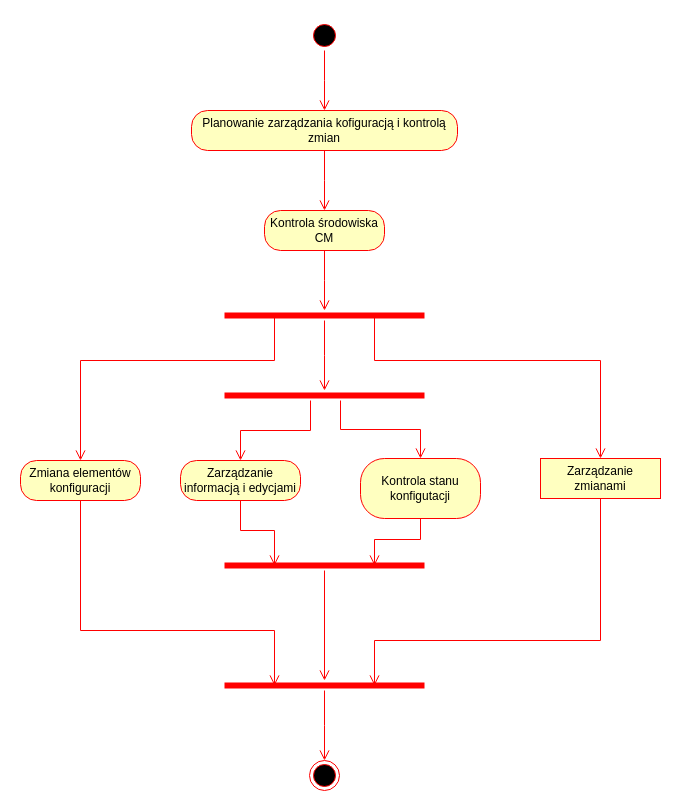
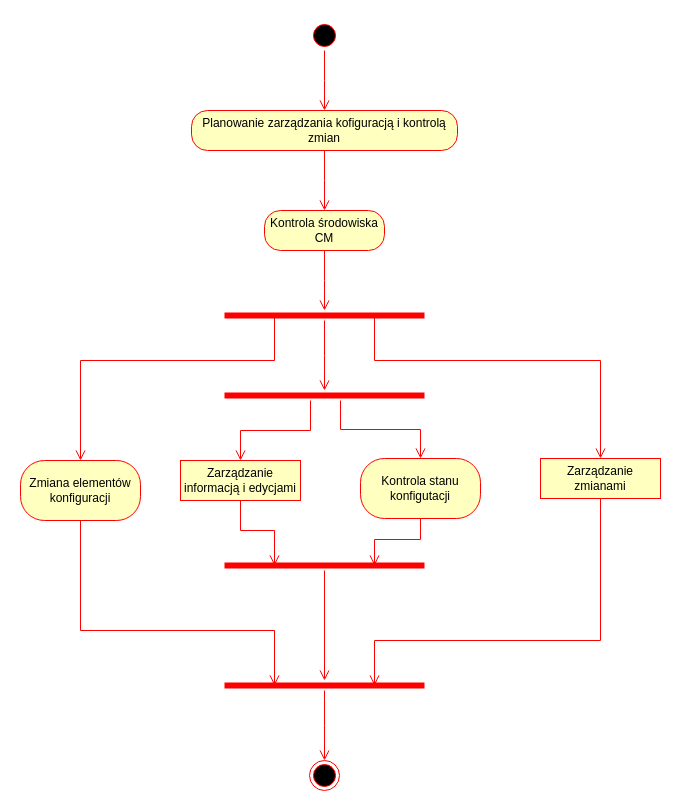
(81, 481) -> (81, 491)
(241, 481) -> (241, 481)
